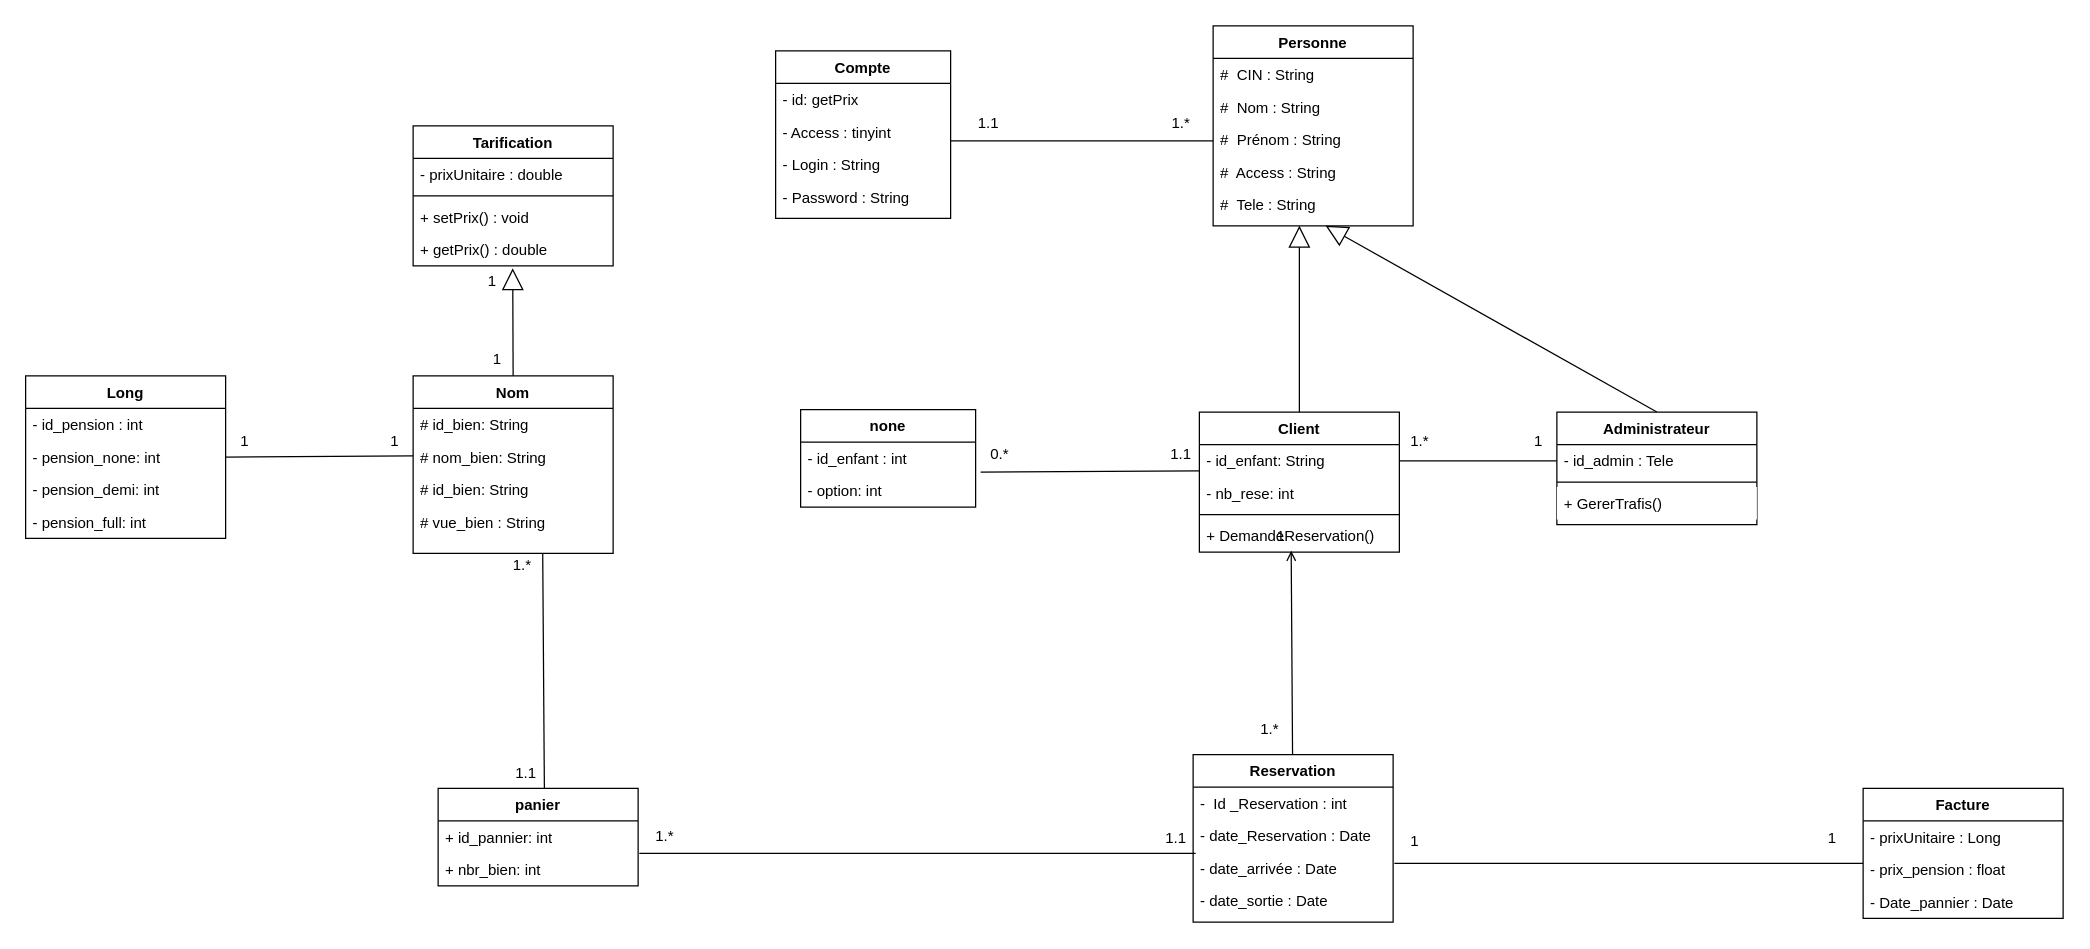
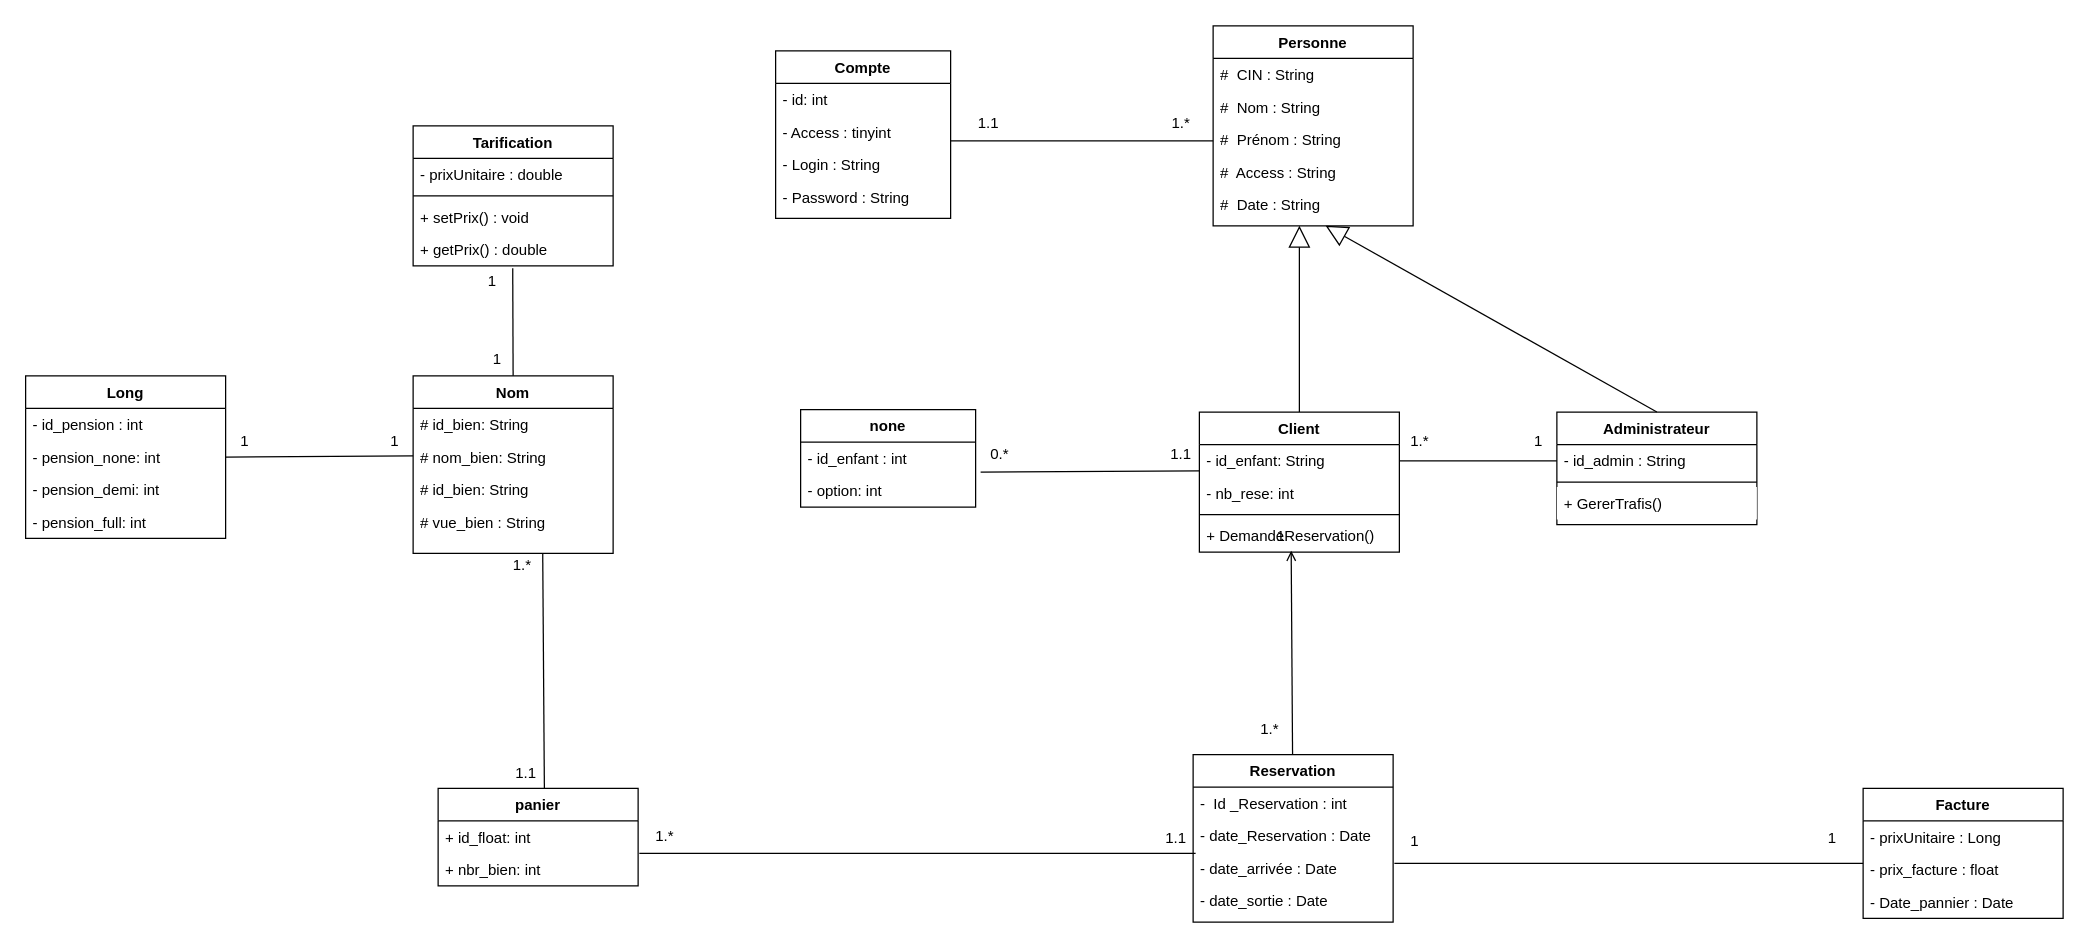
(827, 100) -> (811, 100)
(1276, 205) -> (1277, 205)
(513, 291) -> (513, 280)
(1622, 461) -> (1630, 461)
(505, 838) -> (496, 838)
(1949, 870) -> (1951, 870)
